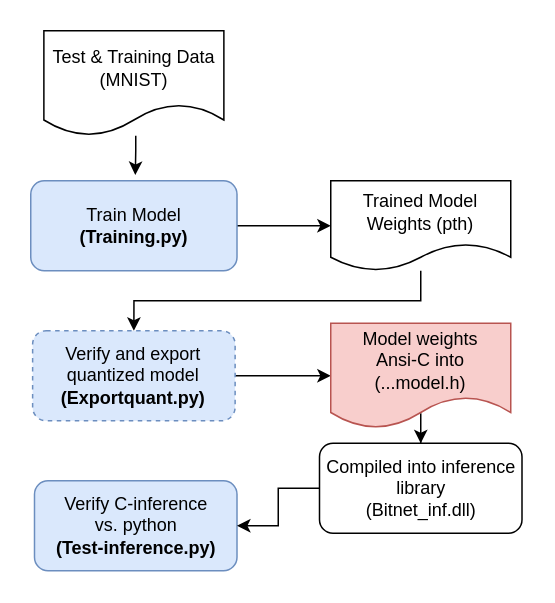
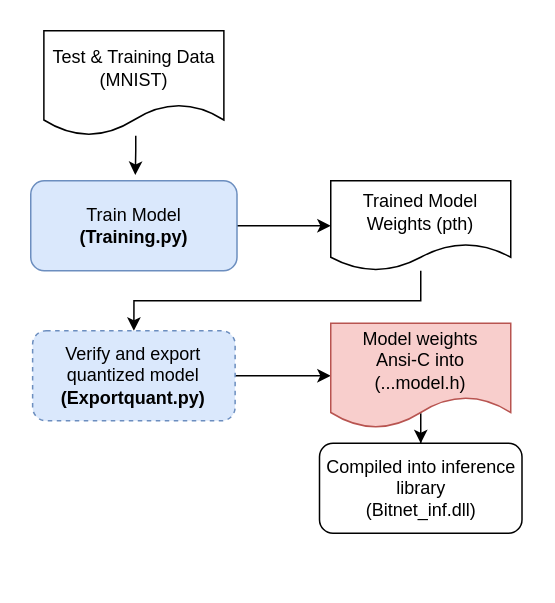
(278, 501) -> none
(136, 526) -> none
